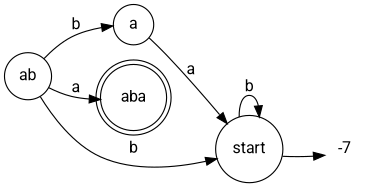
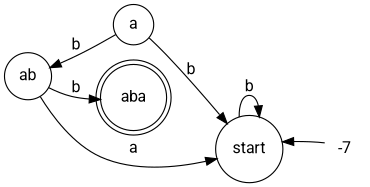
(70, 38) -> (89, 50)
(191, 70) -> (191, 70)
(76, 88) -> (76, 88)
(134, 149) -> (134, 149)
(298, 157) -> (309, 142)
